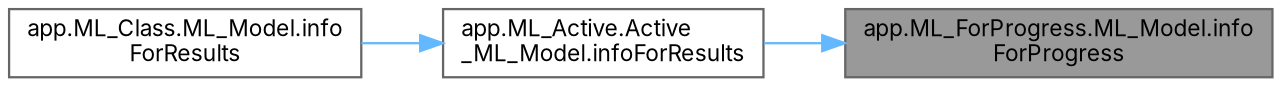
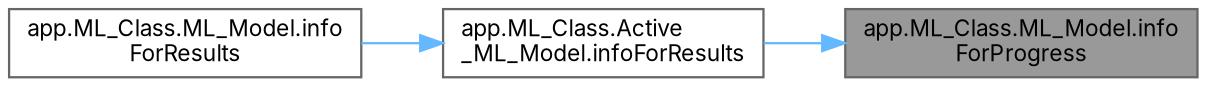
(603, 43) -> (603, 43)
(1059, 43) -> (1021, 43)
